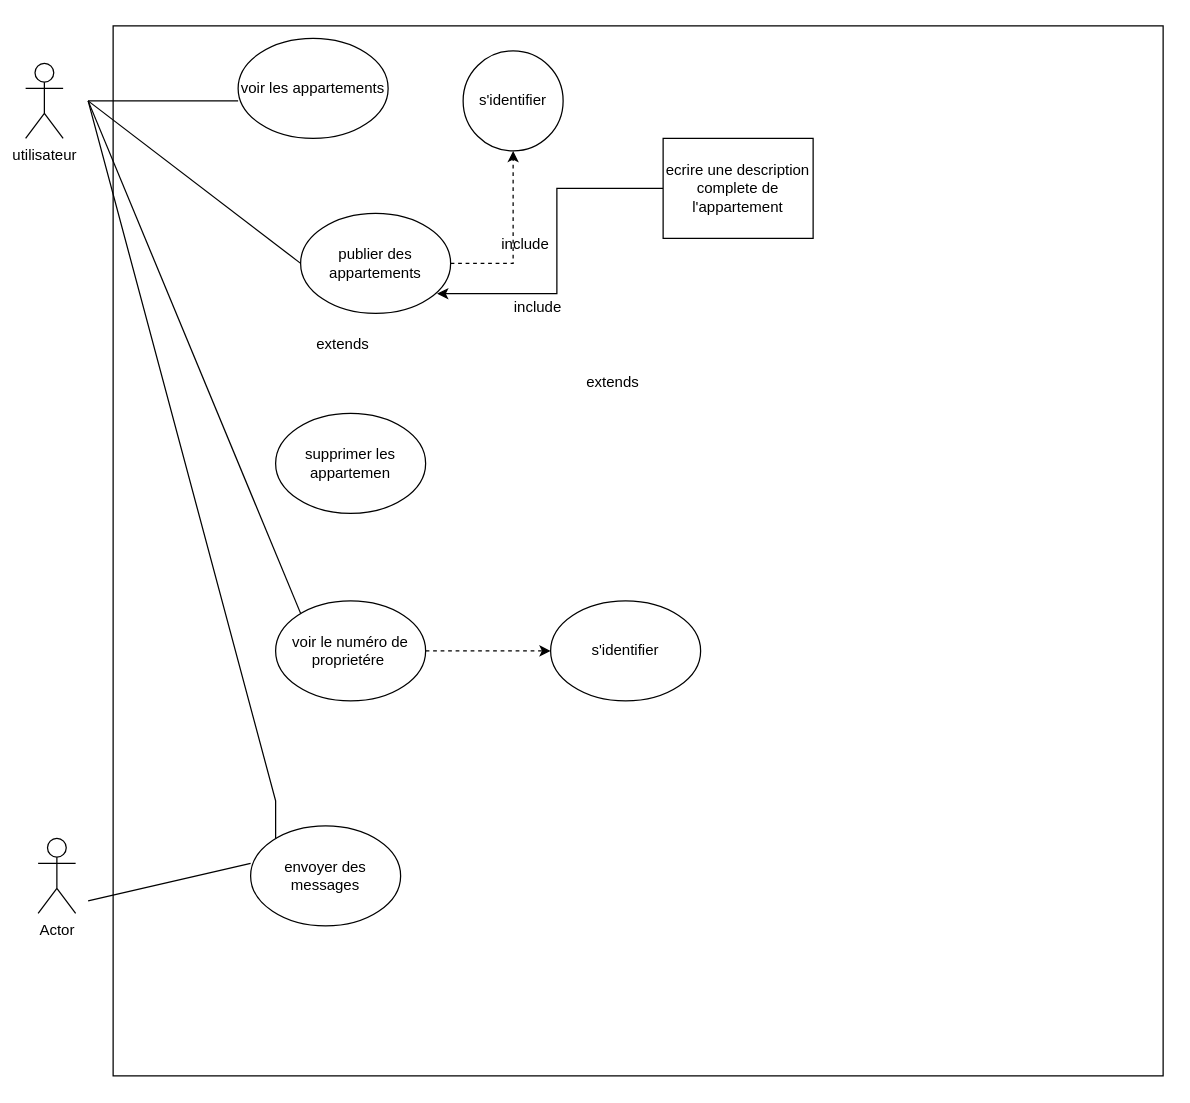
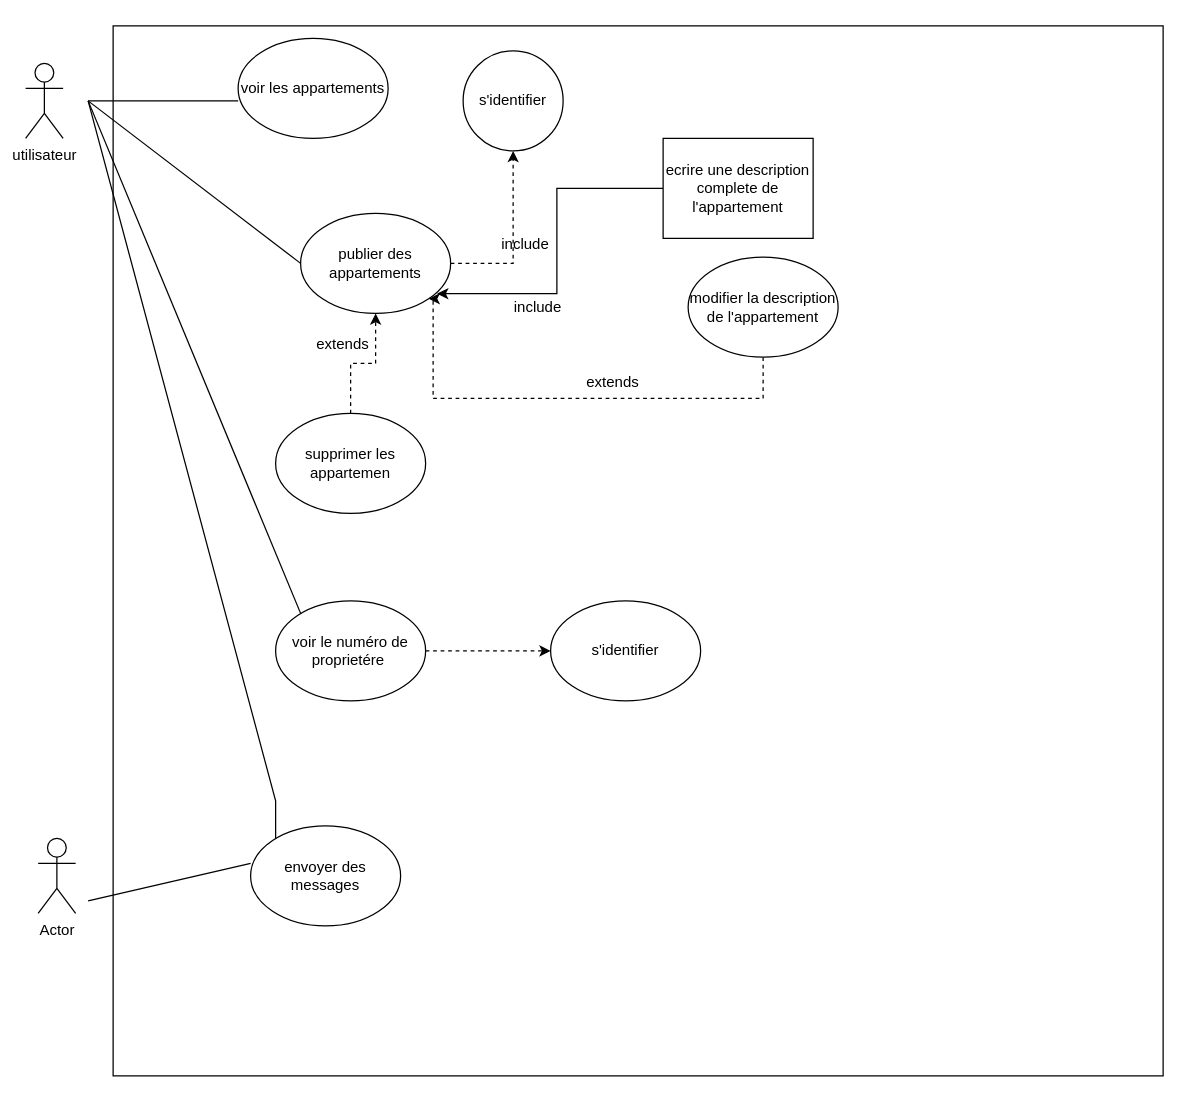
none -> (763, 307)
none -> (359, 363)
none -> (568, 398)
